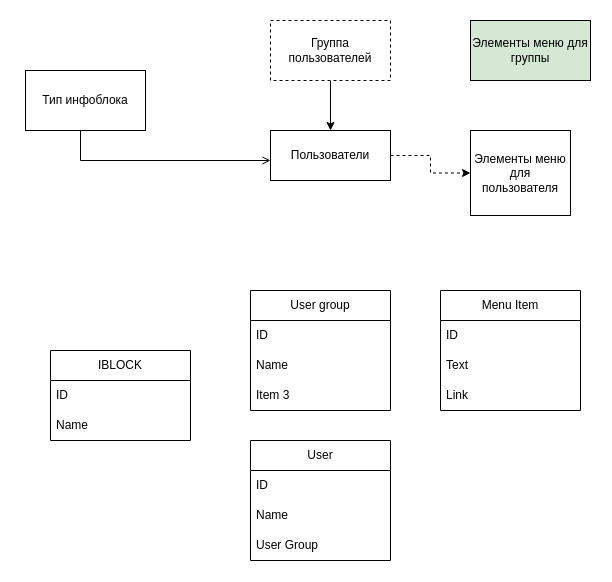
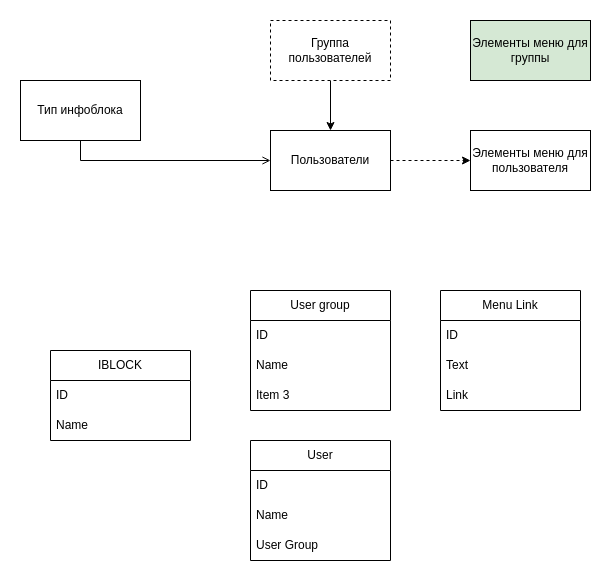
(86, 101) -> (81, 111)
(331, 156) -> (331, 161)
(521, 173) -> (531, 161)
(511, 306) -> (511, 306)
